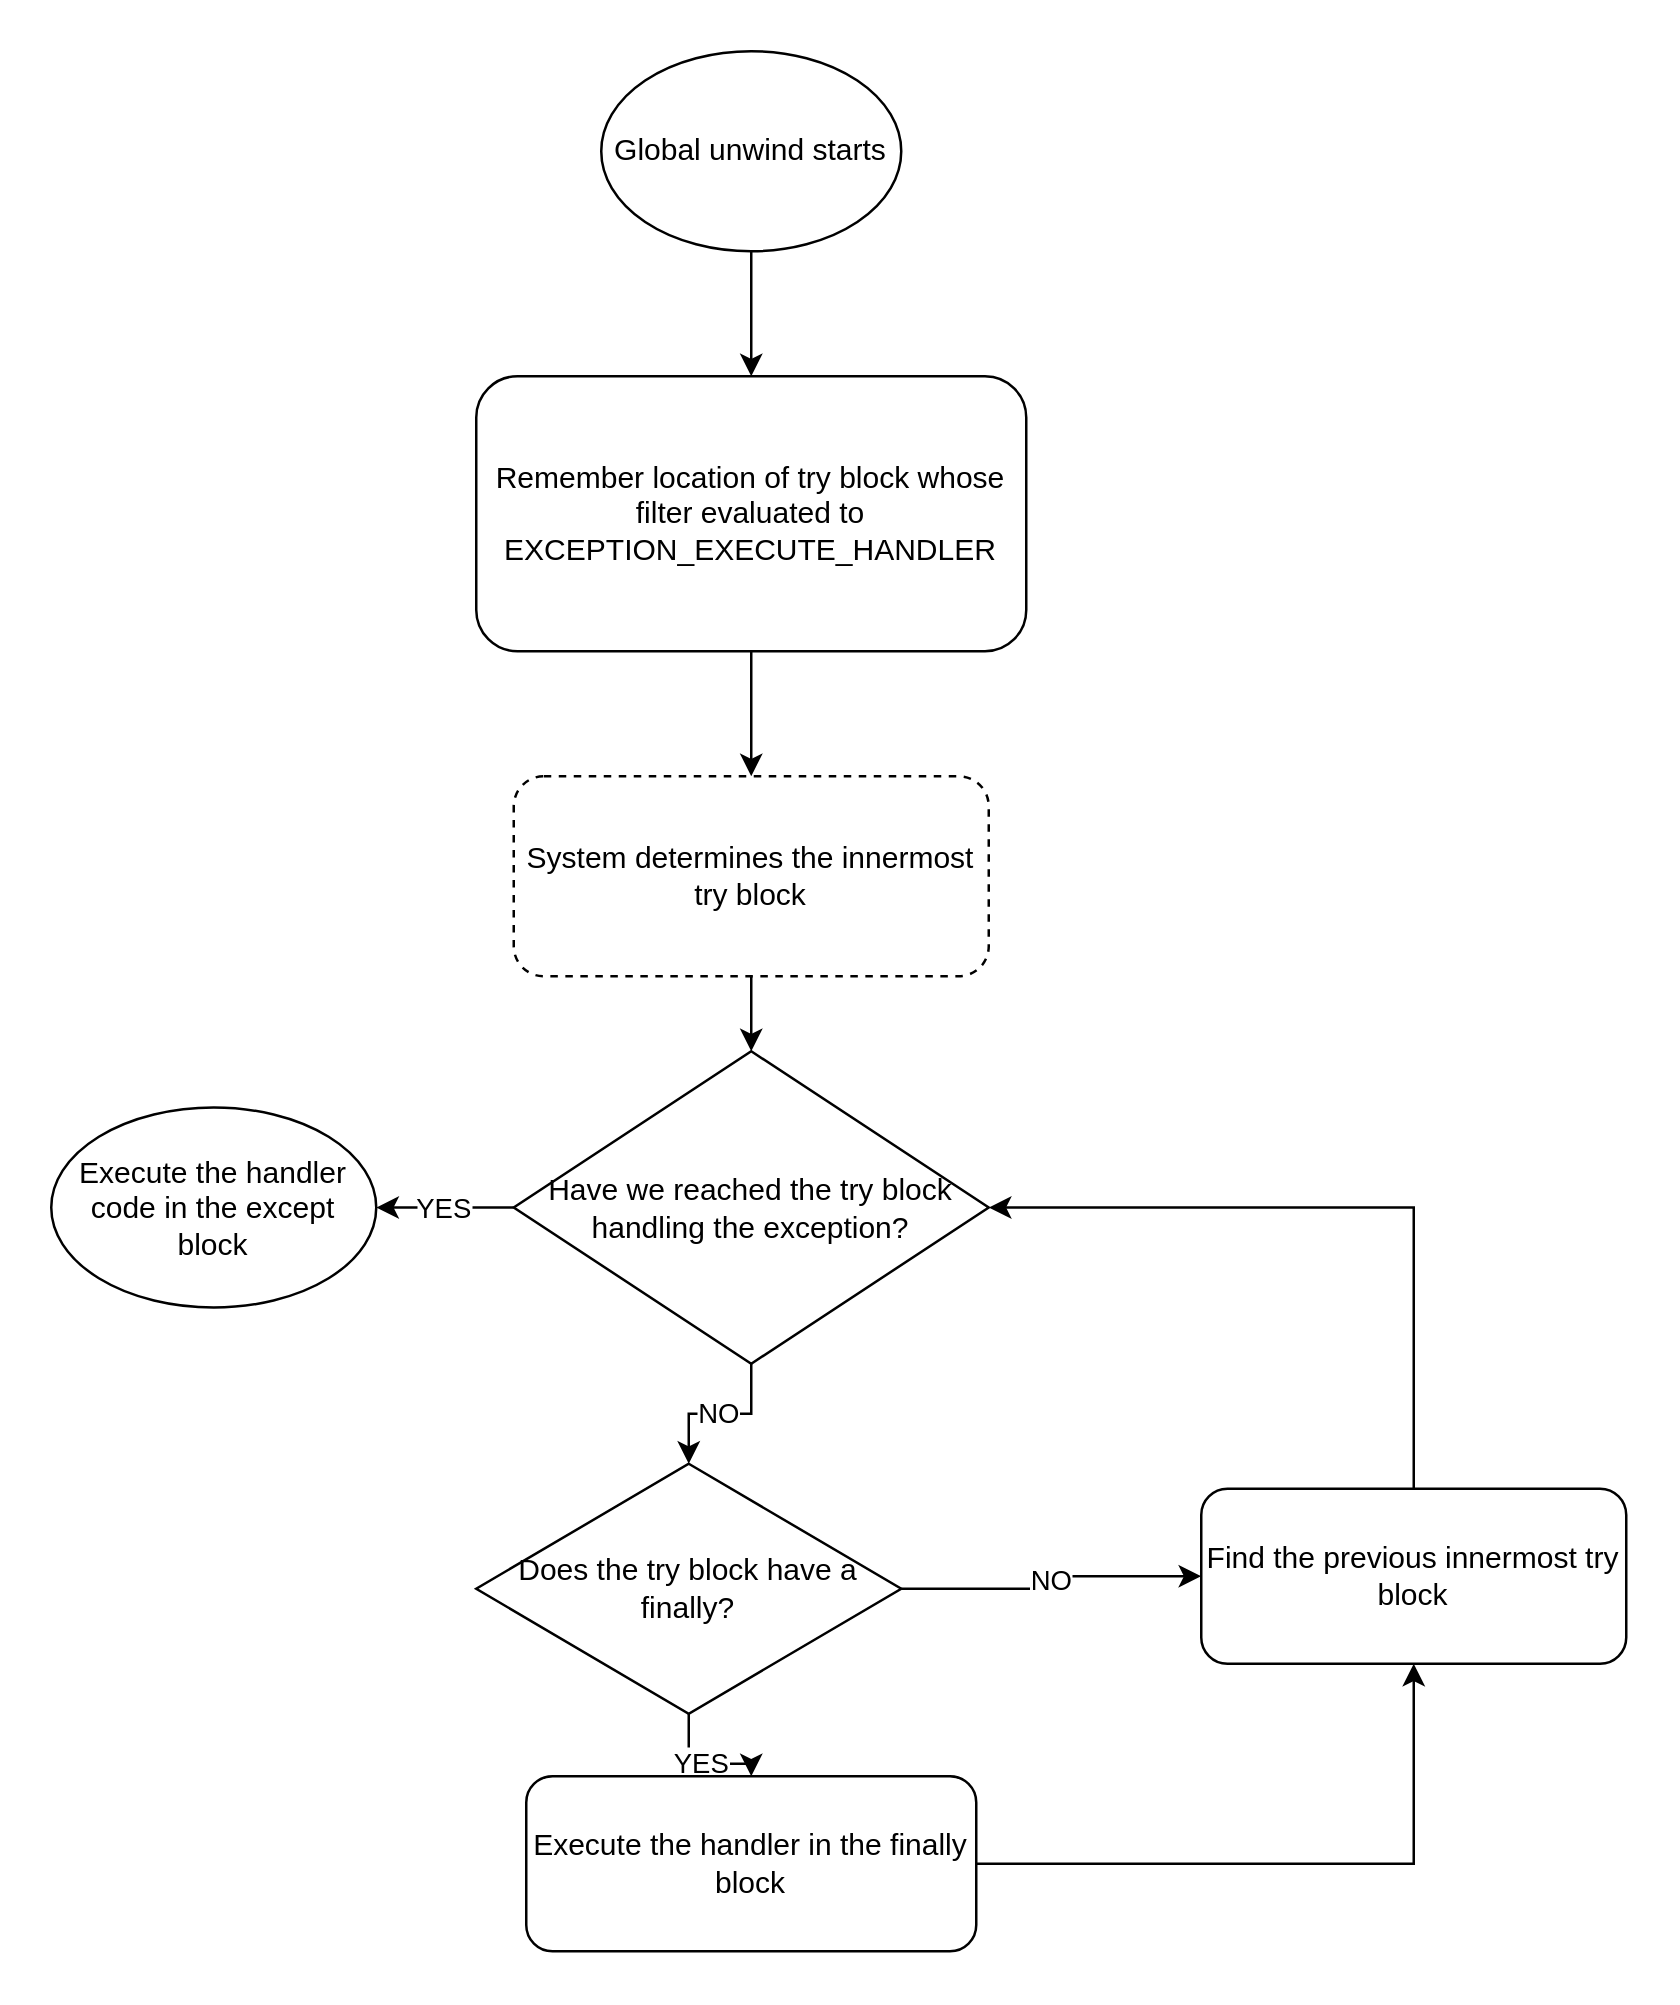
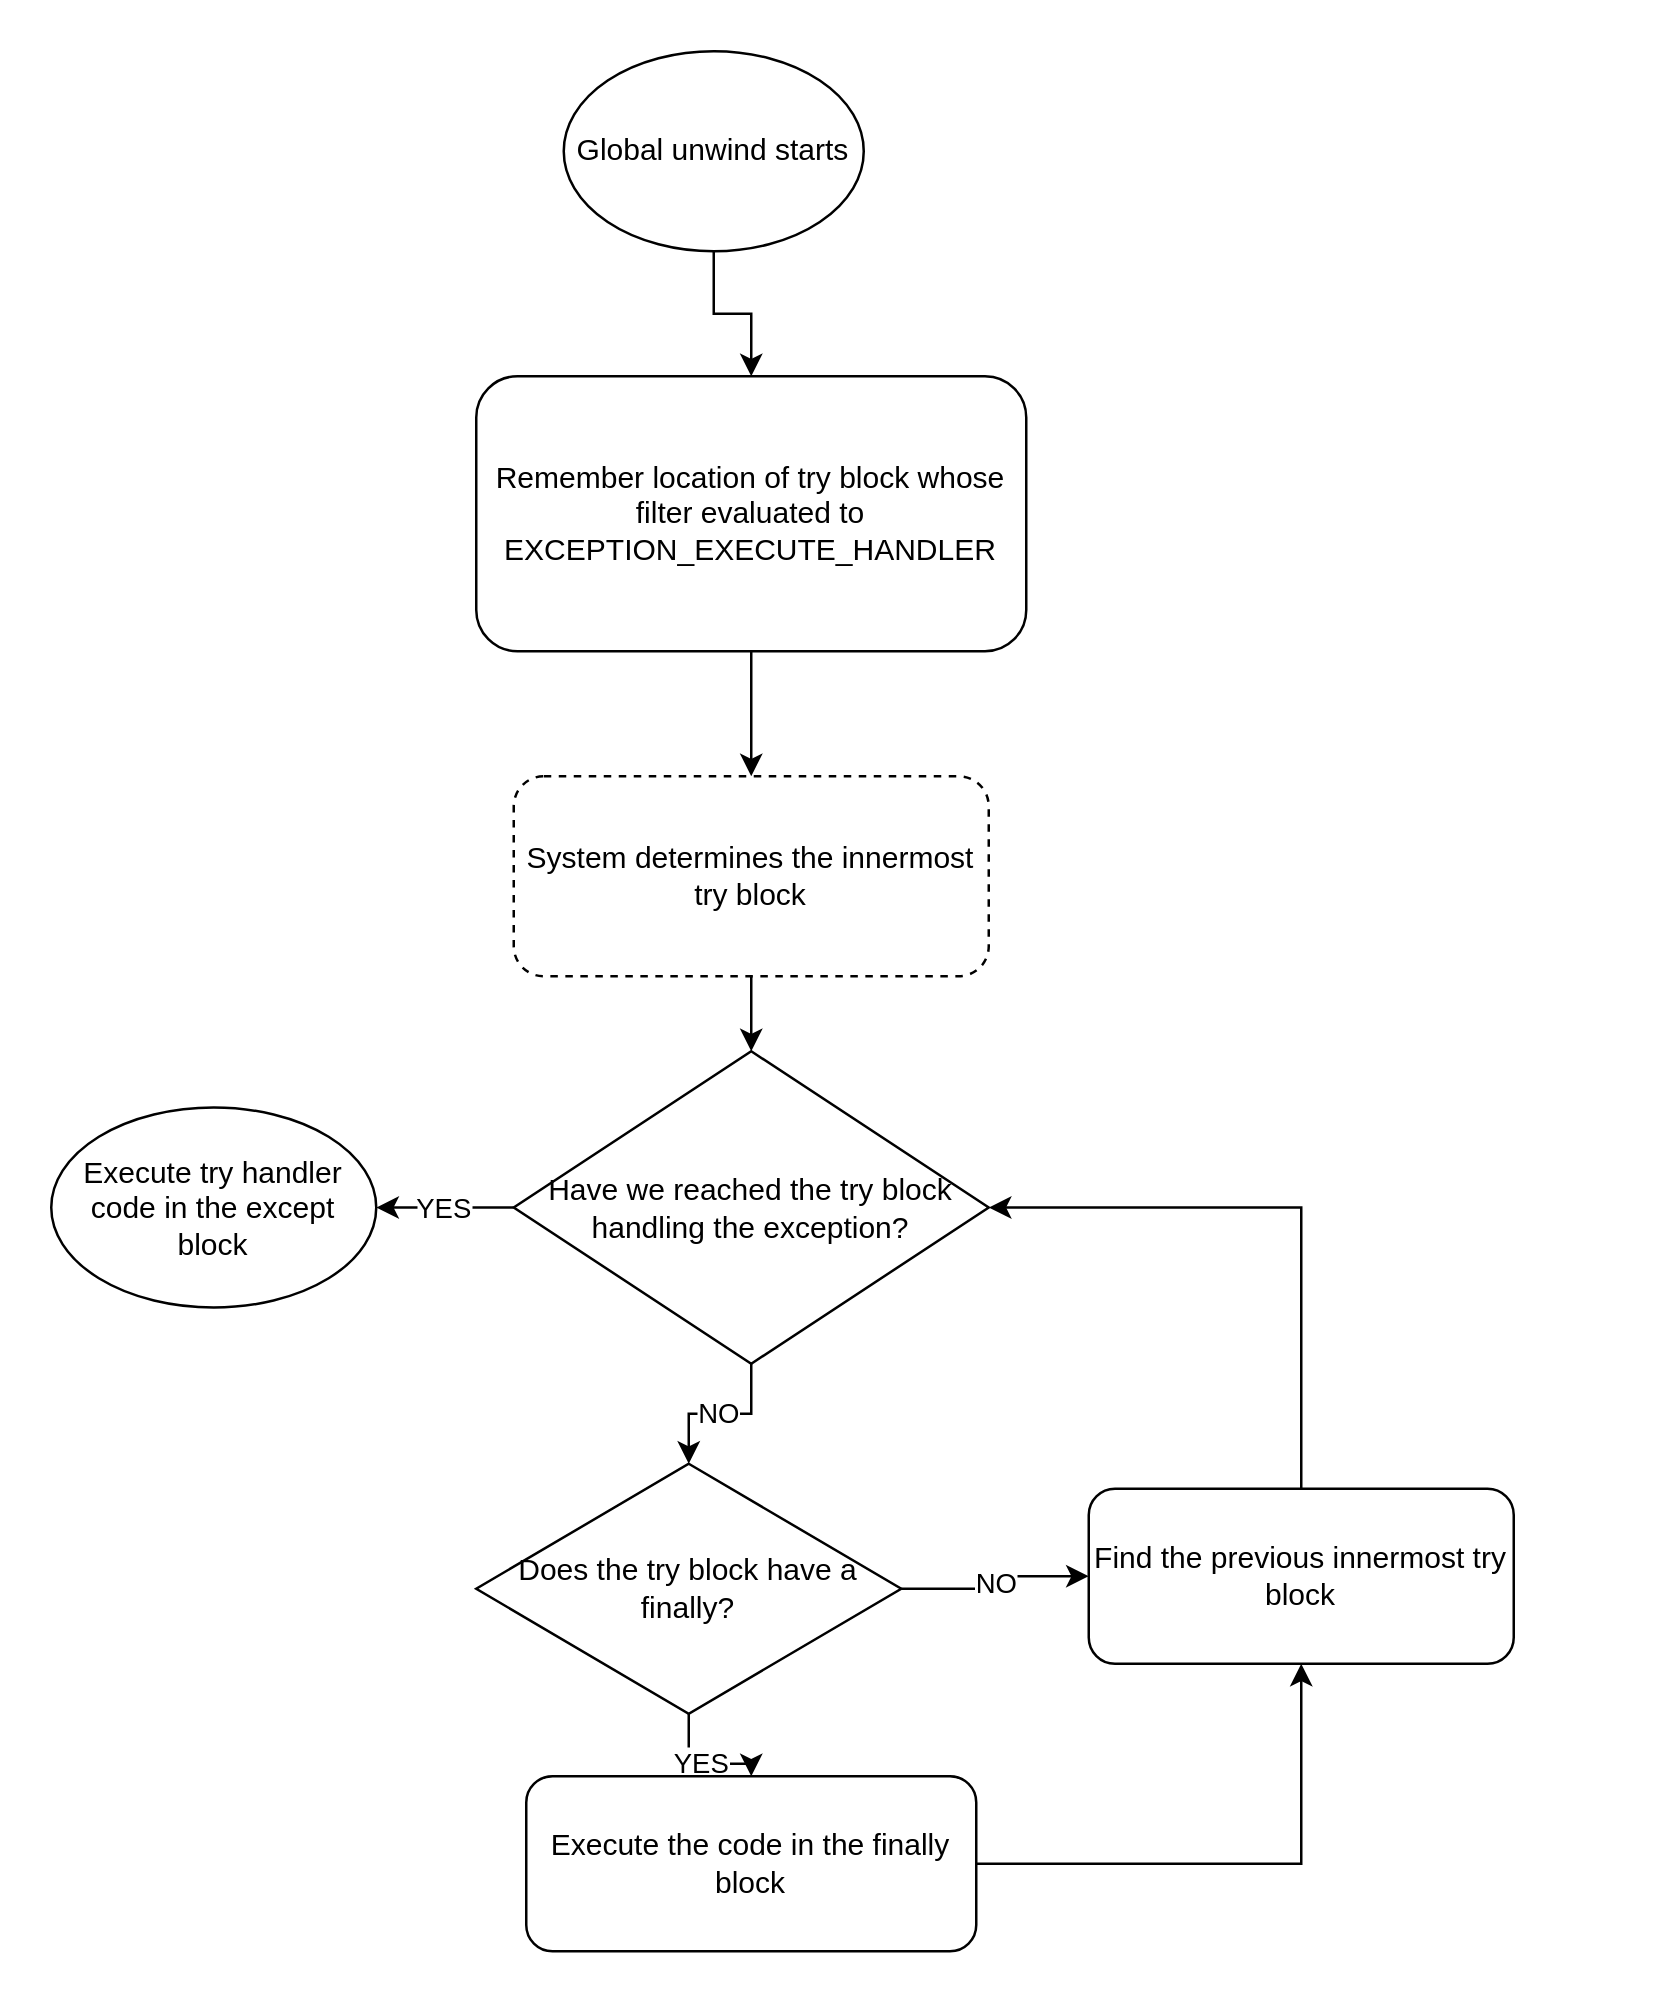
(751, 151) -> (714, 151)
(214, 1209) -> (214, 1209)
(1414, 1576) -> (1301, 1576)
(751, 1864) -> (751, 1864)
